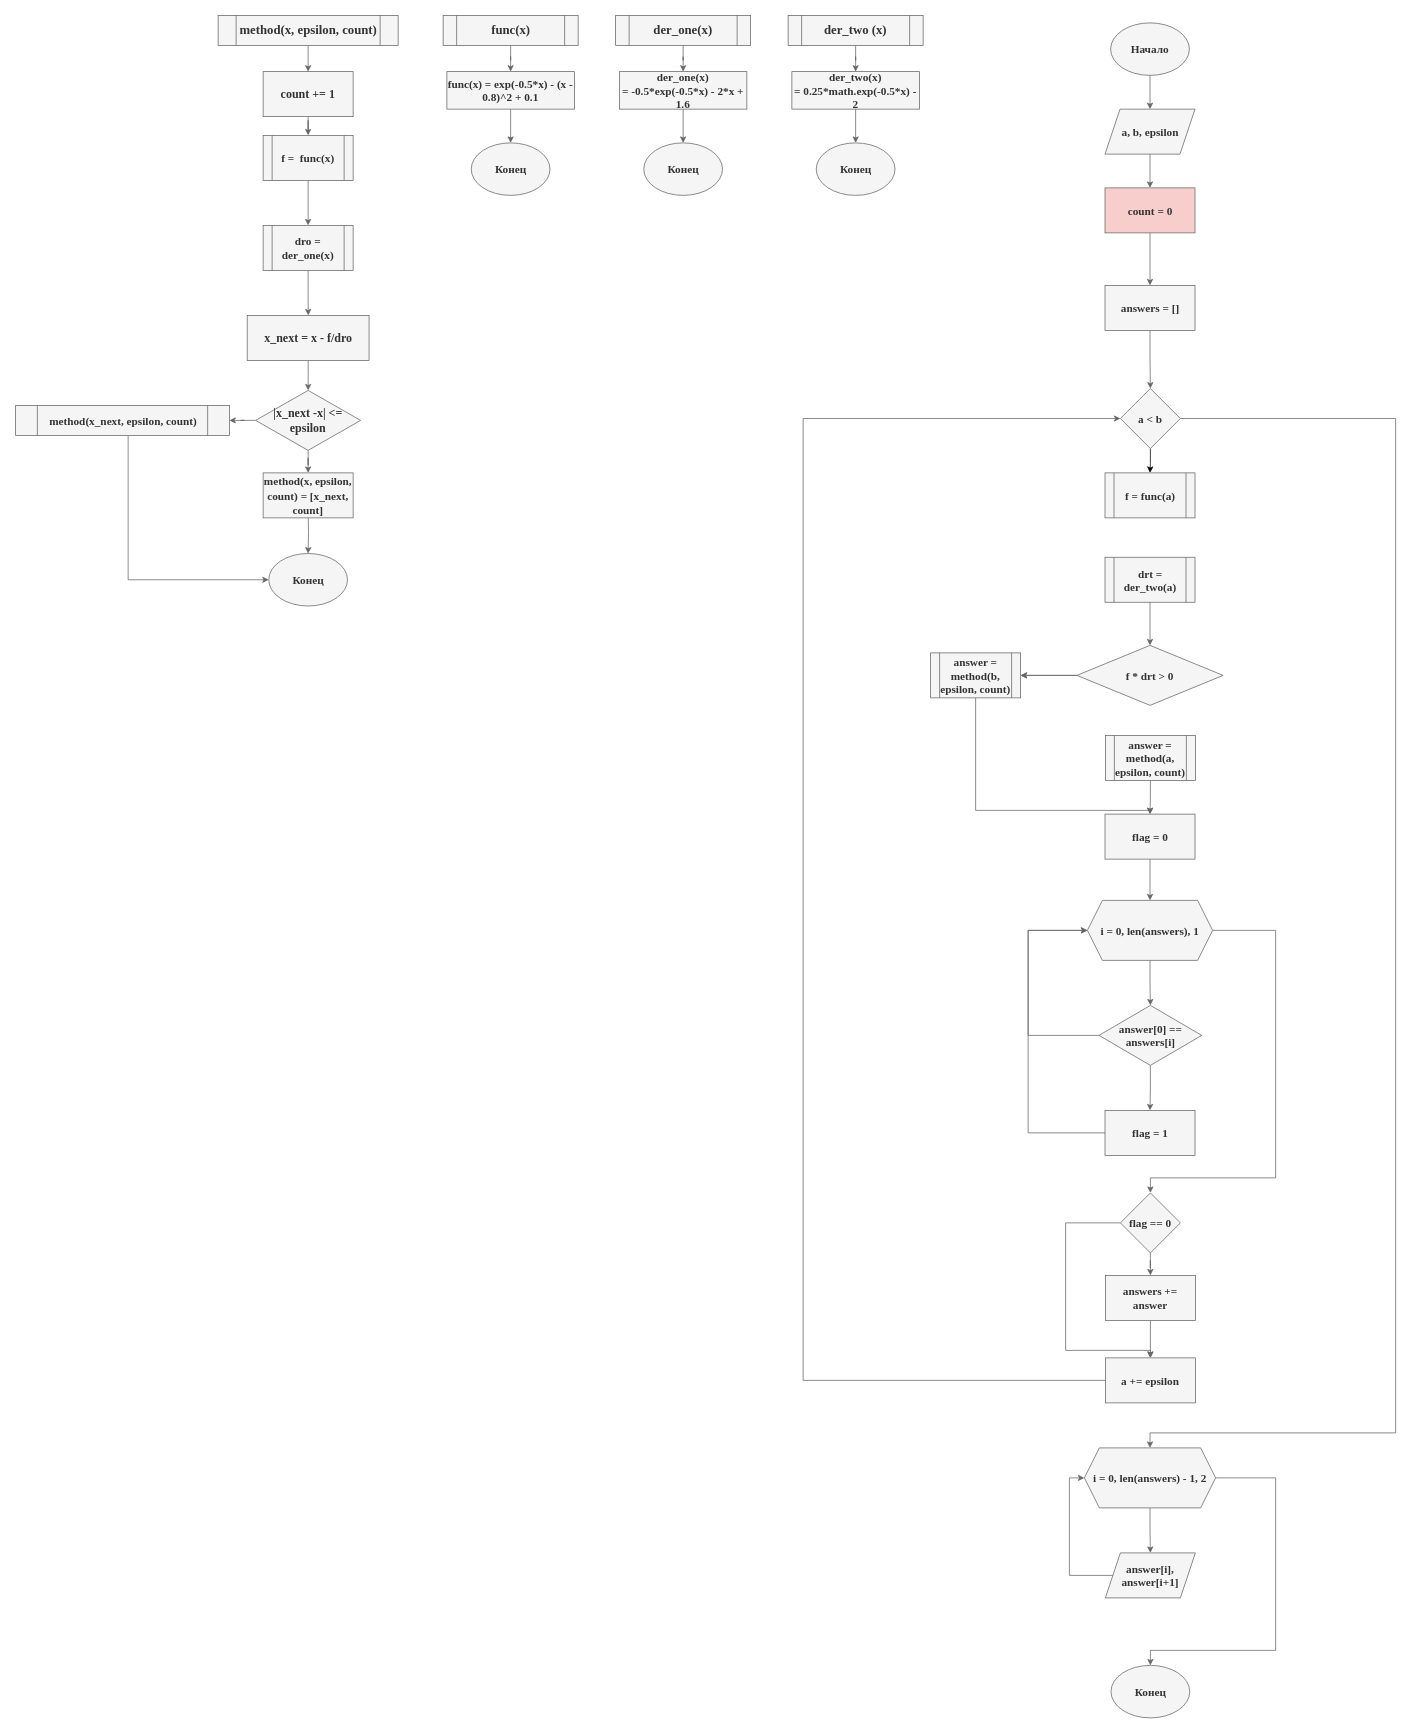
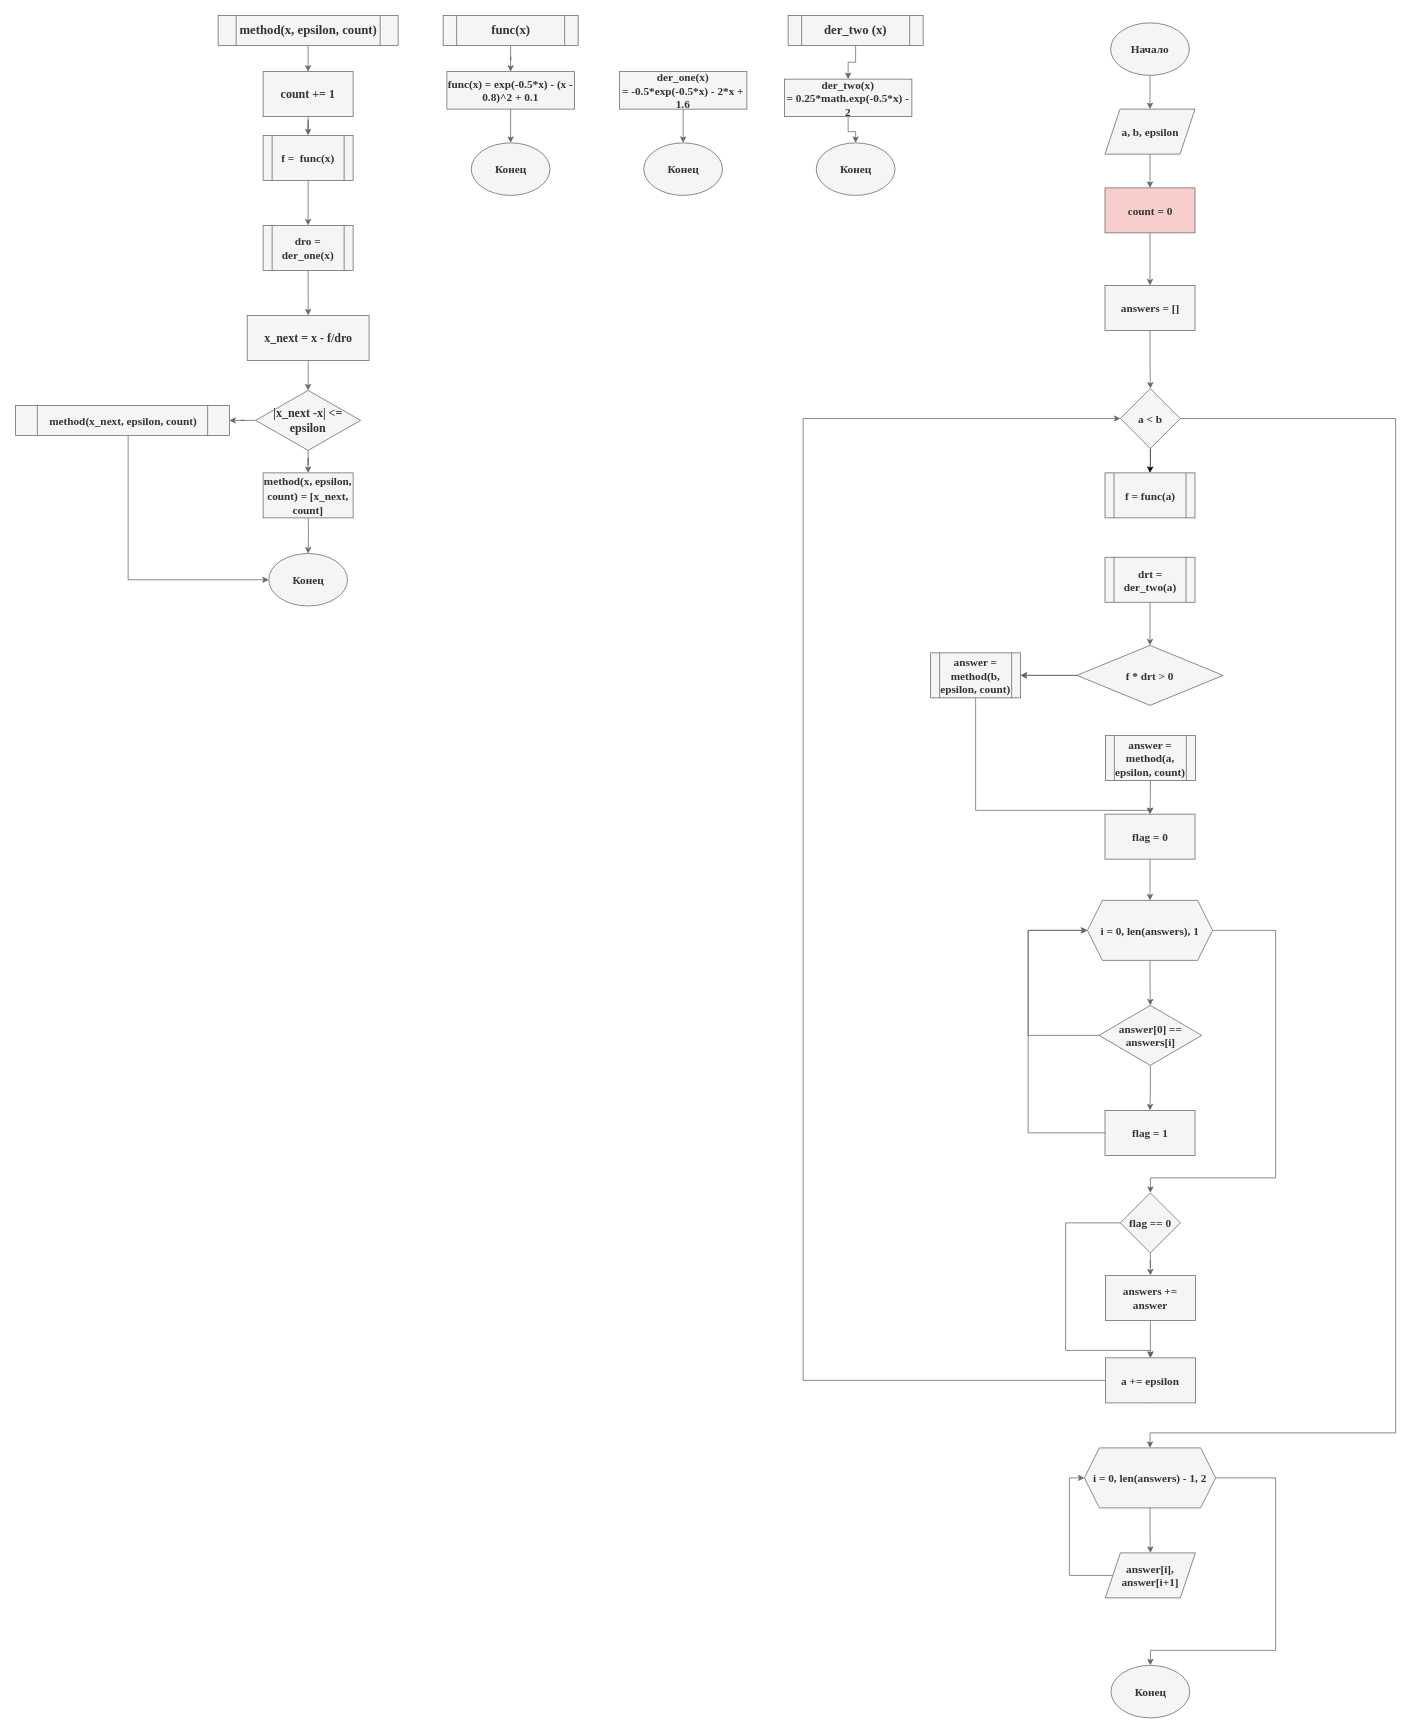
(683, 30) -> none
(683, 59) -> none
(855, 90) -> (848, 98)
